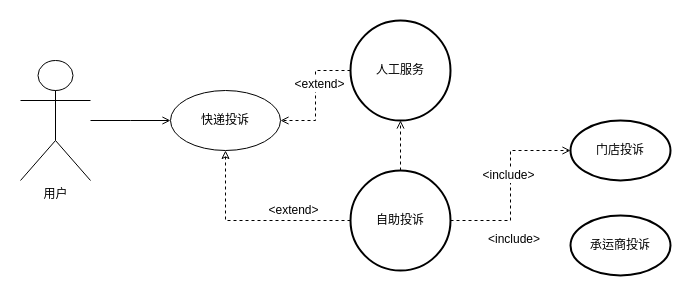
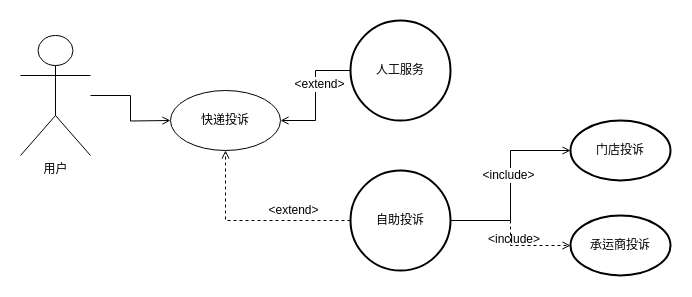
(56, 121) -> (56, 96)
(316, 121) -> (316, 121)
(401, 147) -> (527, 246)
(530, 151) -> (530, 151)
(226, 159) -> (226, 157)
